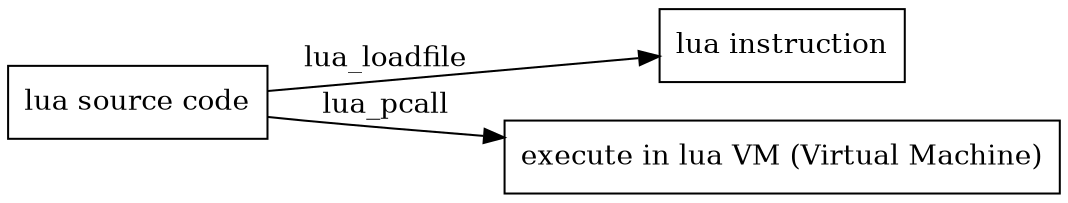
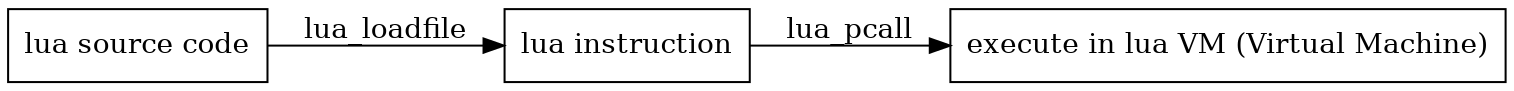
(376, 127) -> (840, 46)
